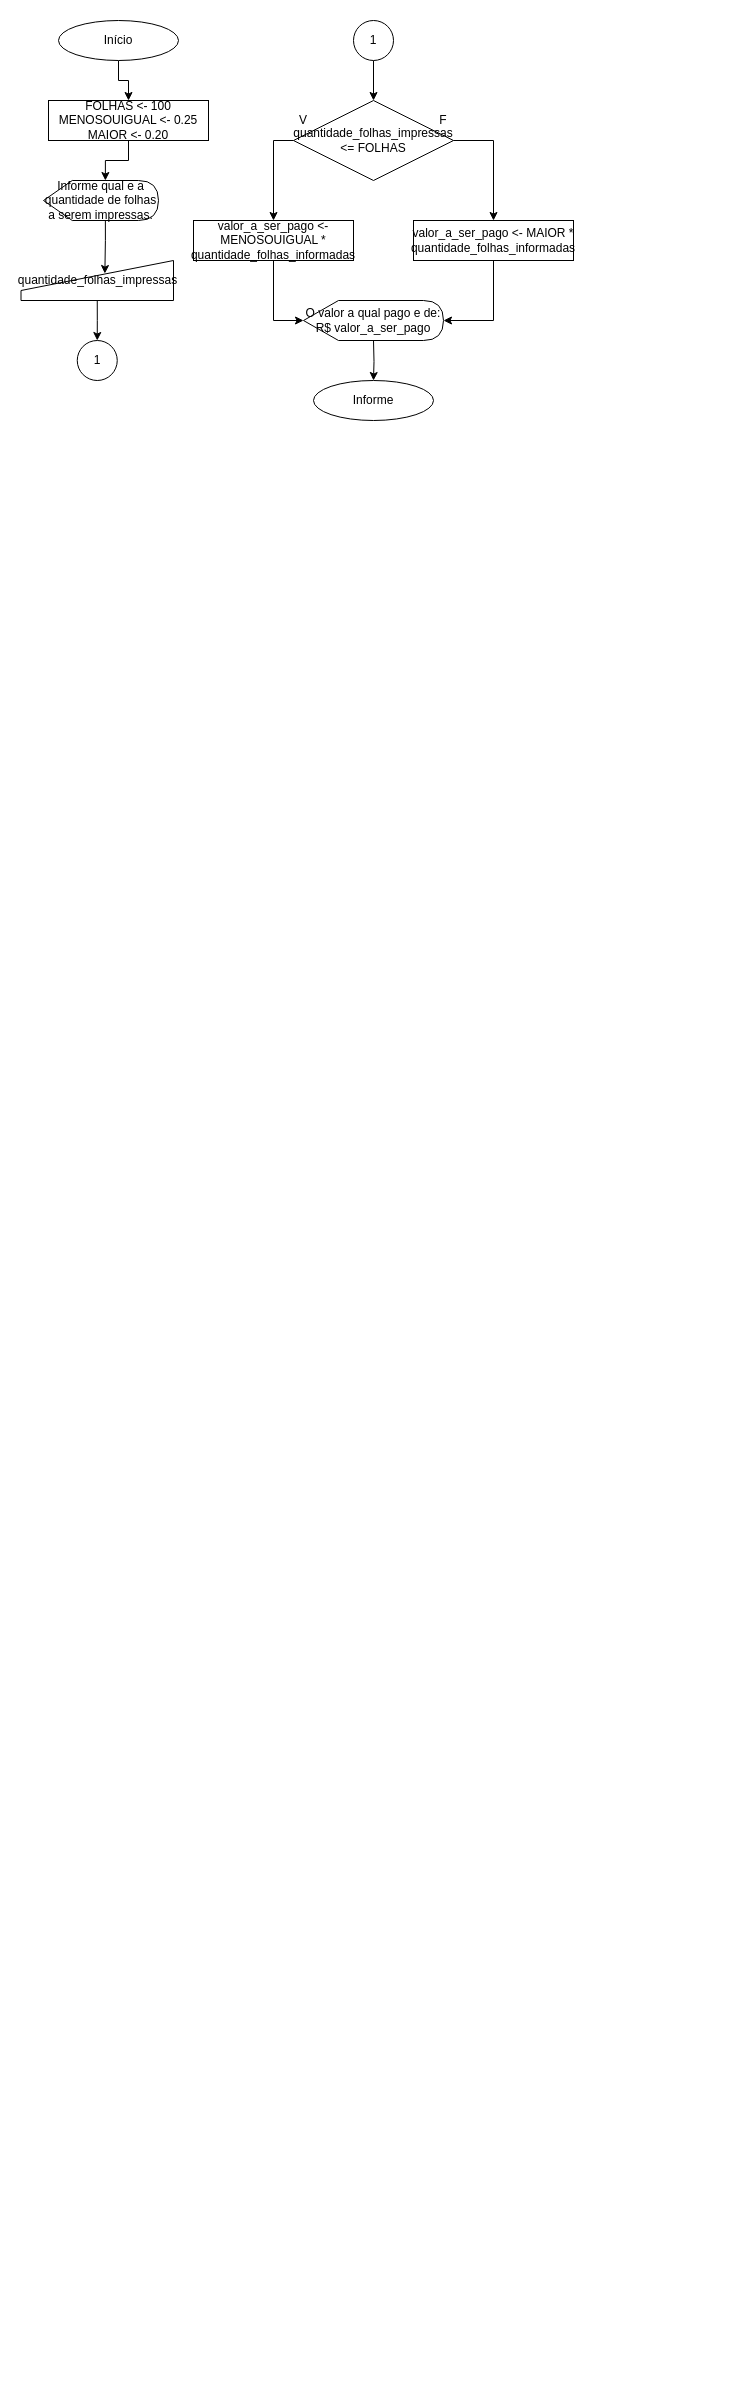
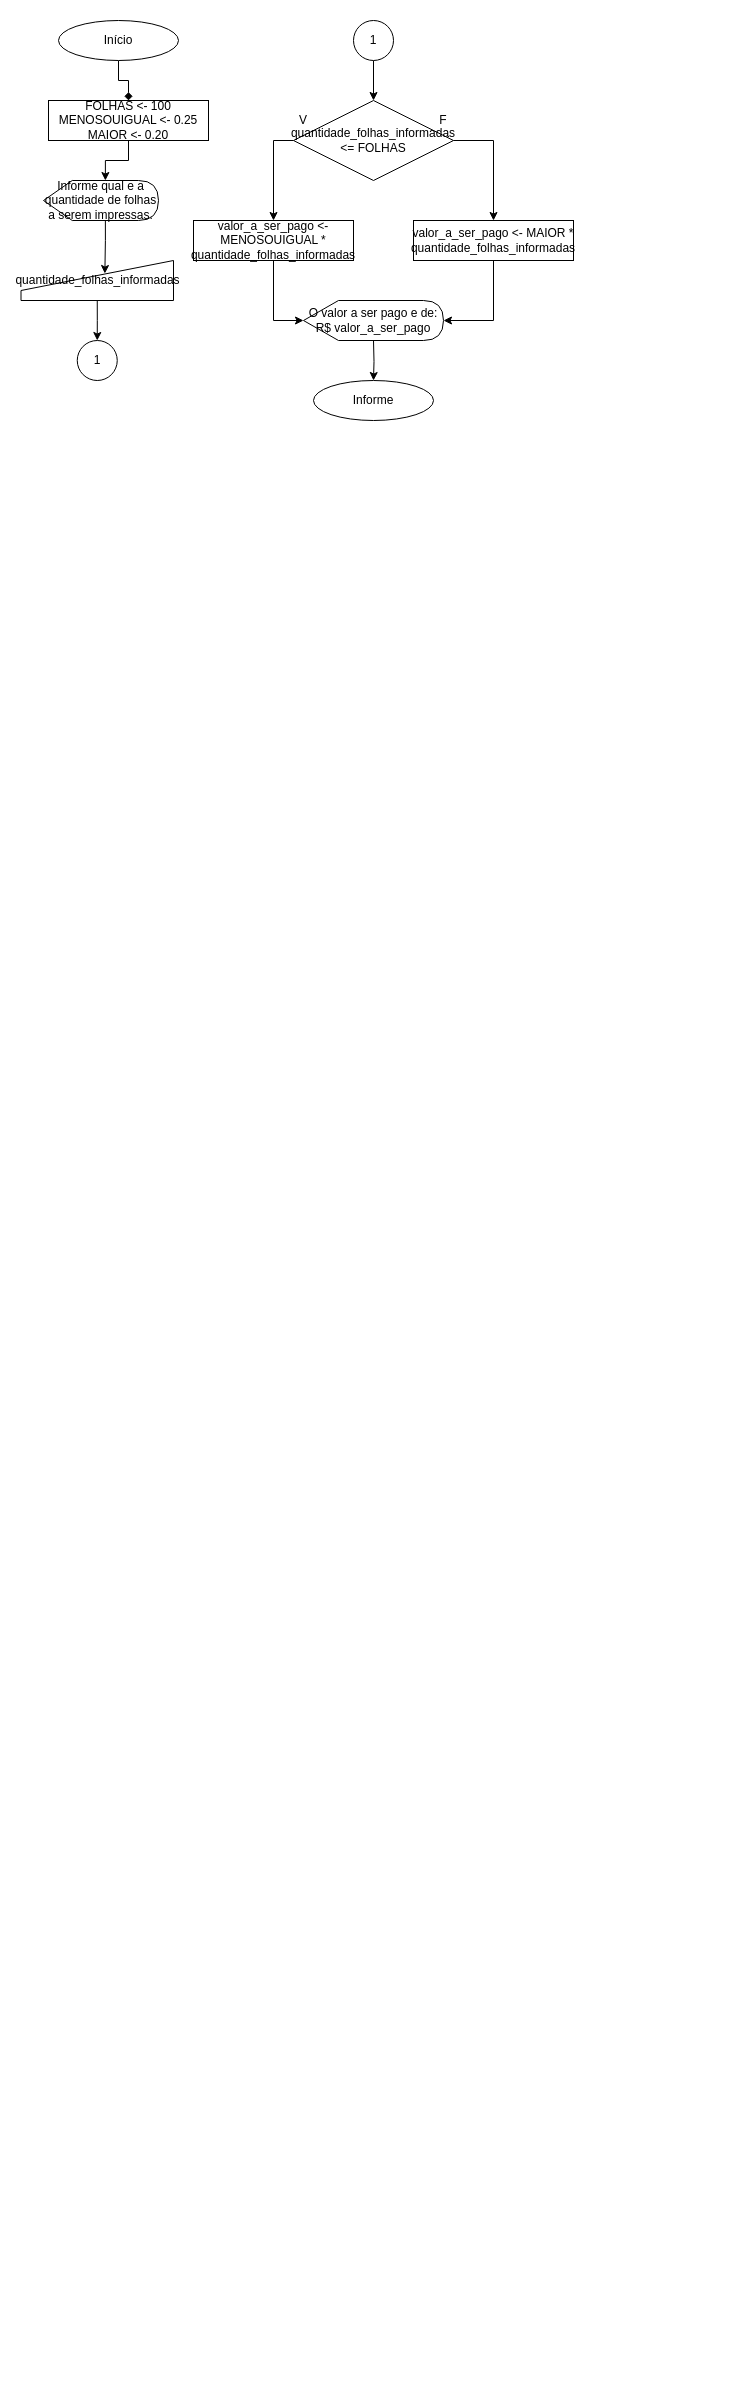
(129, 92) -> (129, 92)
(374, 141) -> (374, 141)
(98, 281) -> (98, 281)
(374, 321) -> (374, 321)
